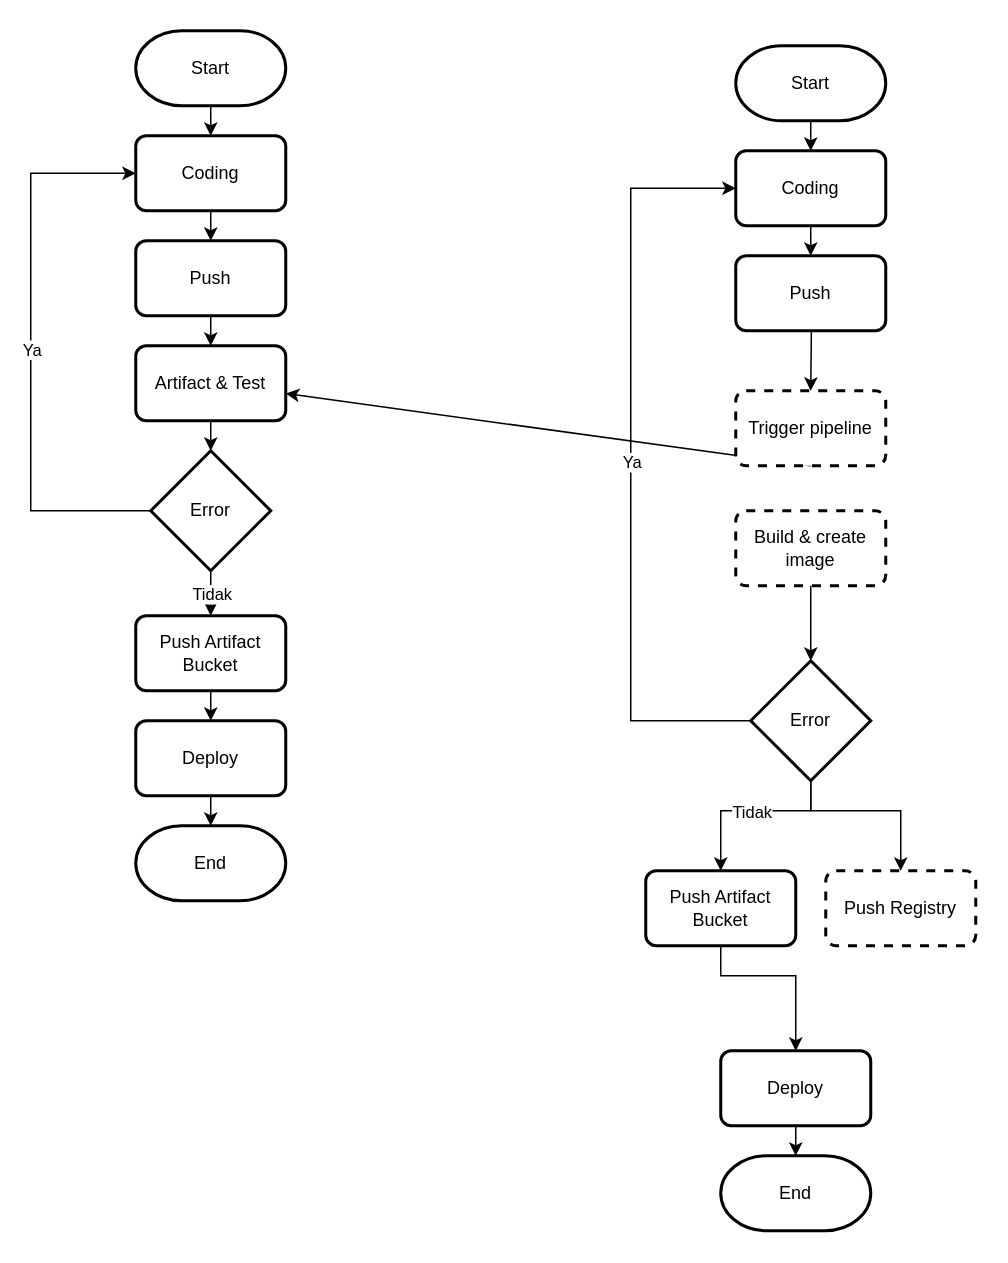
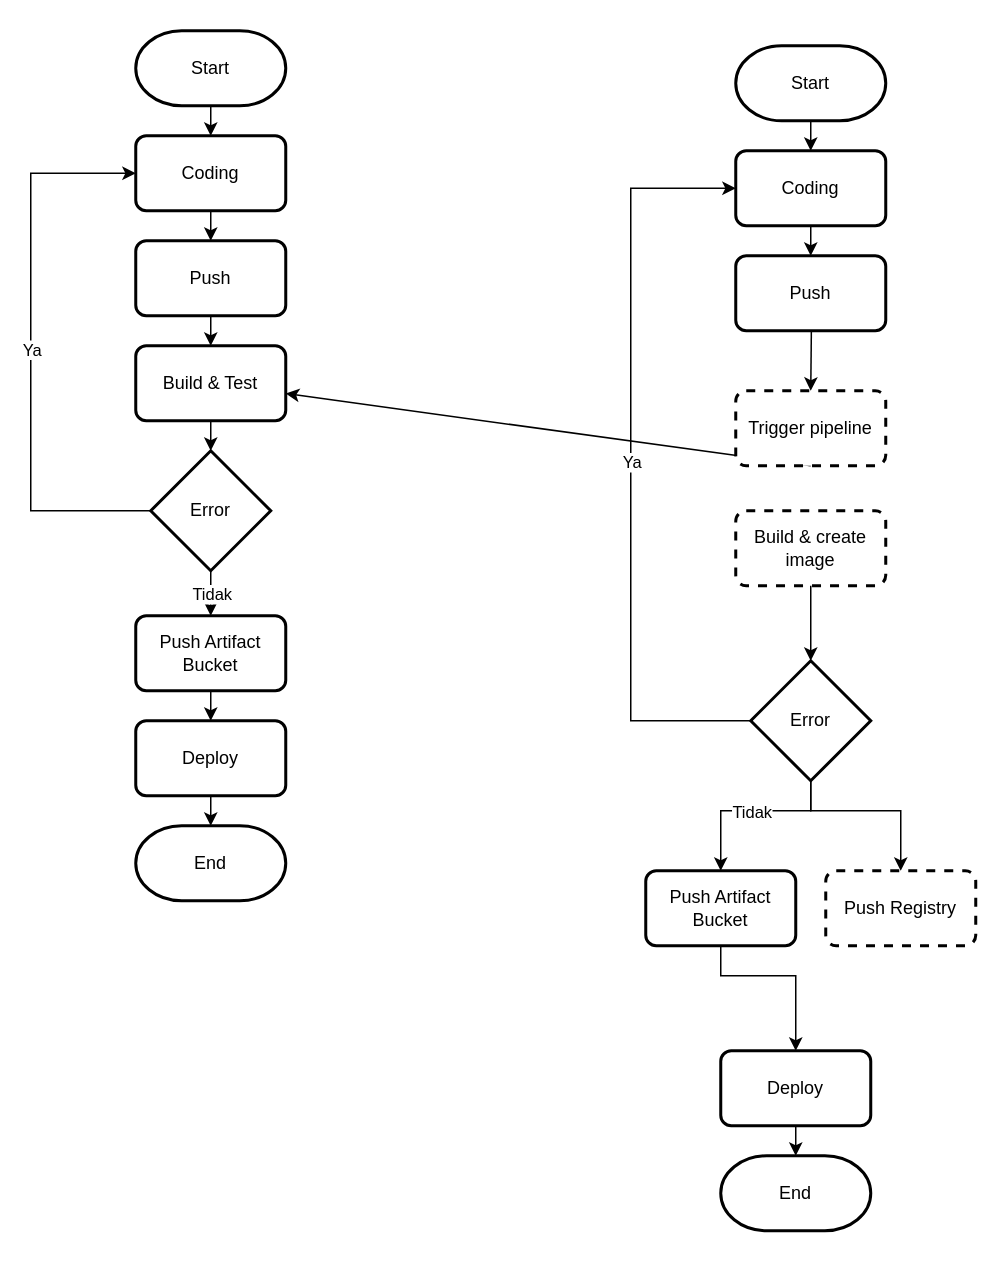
(211, 383) -> (211, 383)
